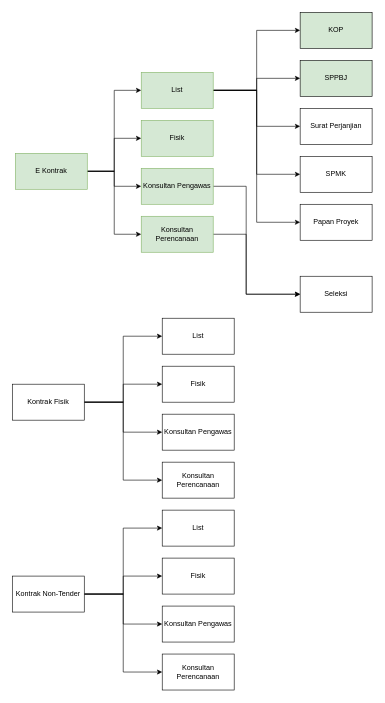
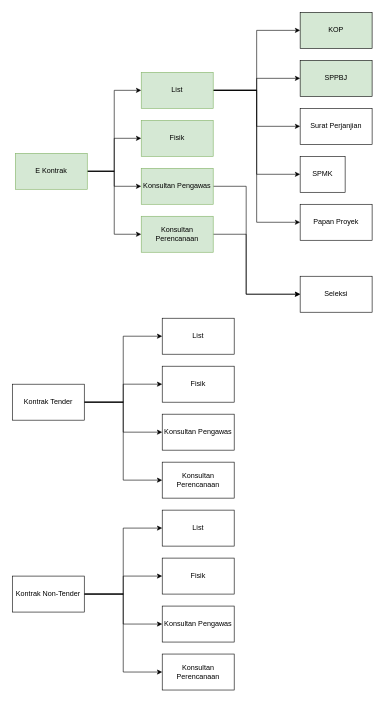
(336, 174) -> (323, 174)
(48, 402) -> (48, 402)
